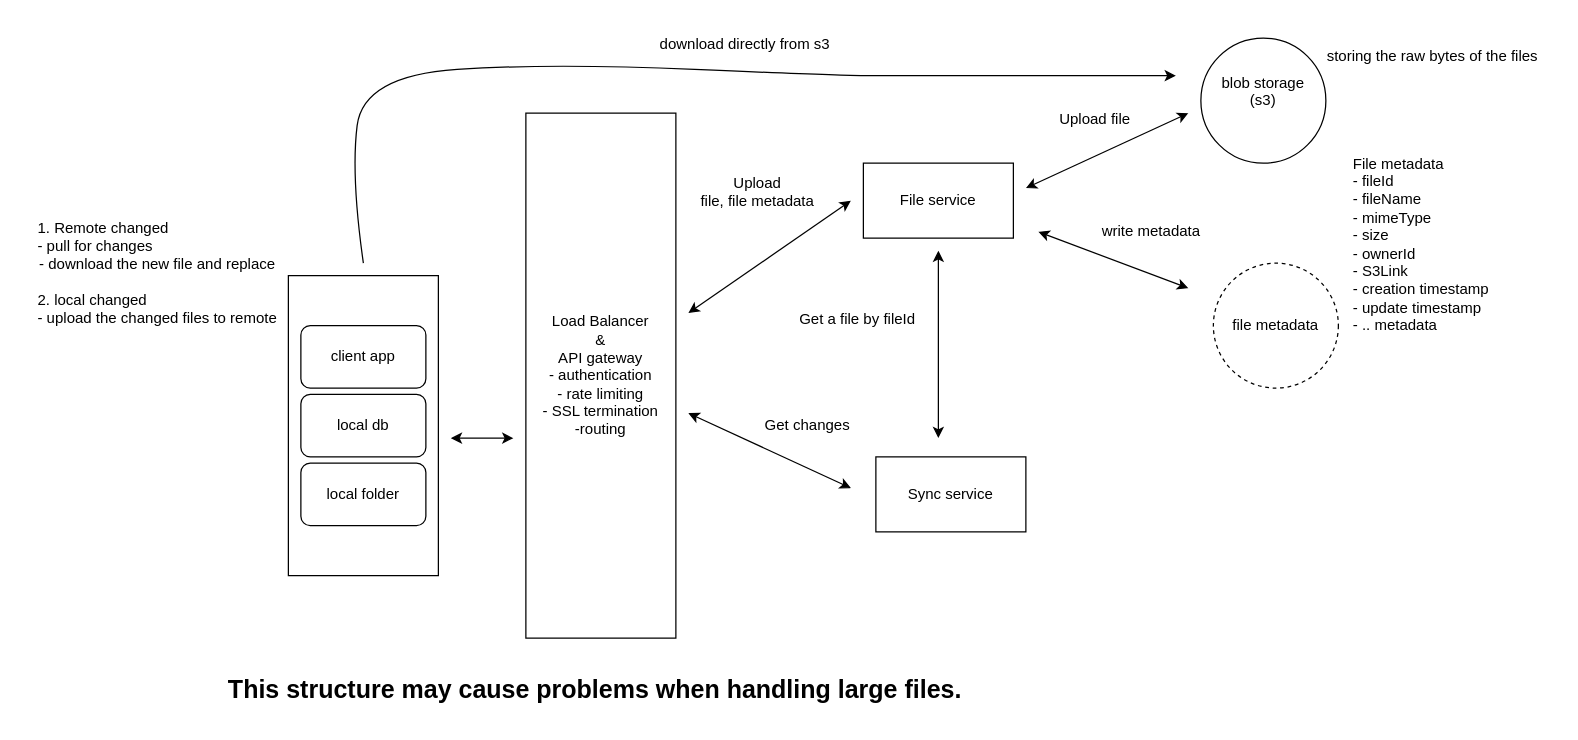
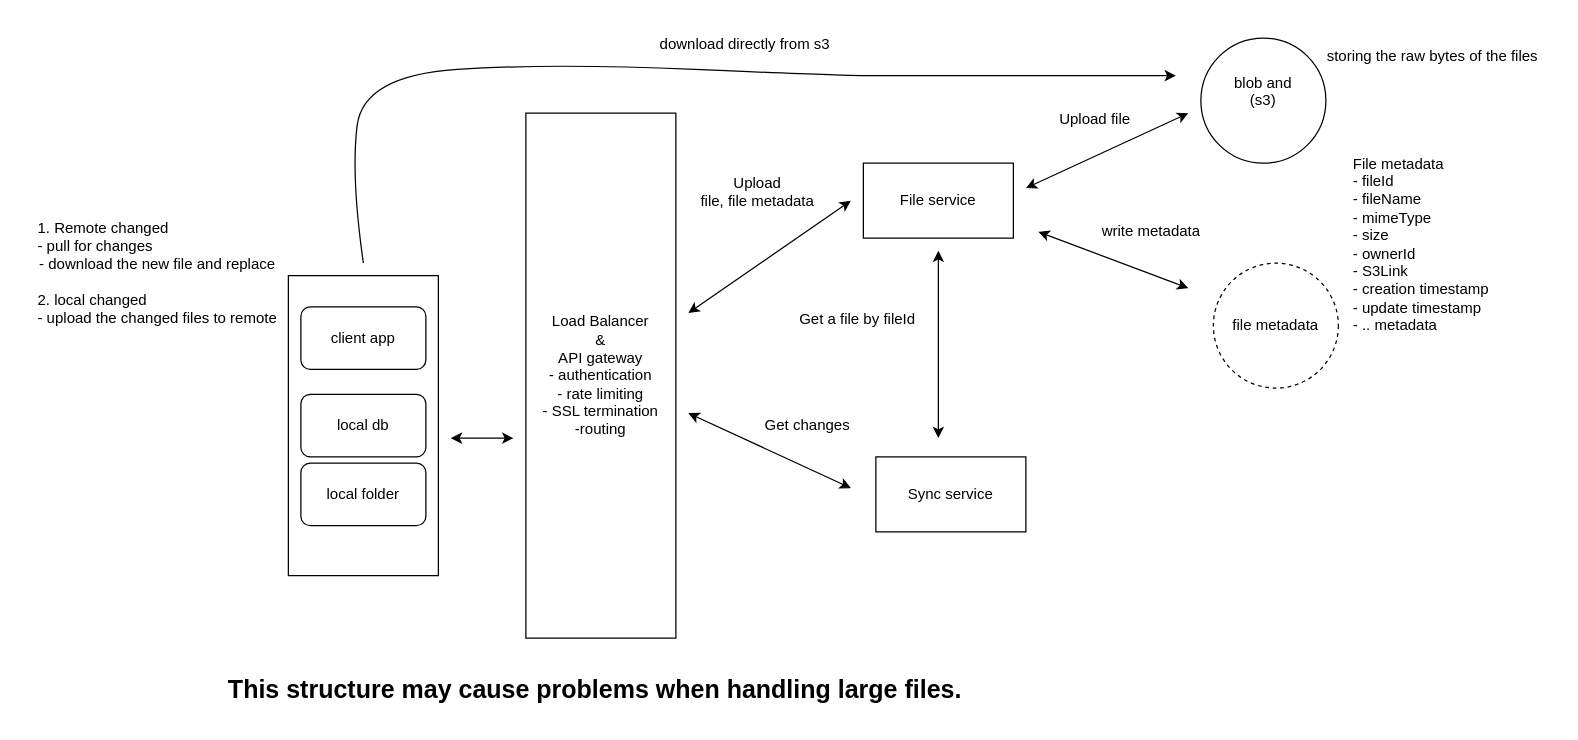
(1263, 101) -> (1263, 101)
(363, 357) -> (363, 338)
